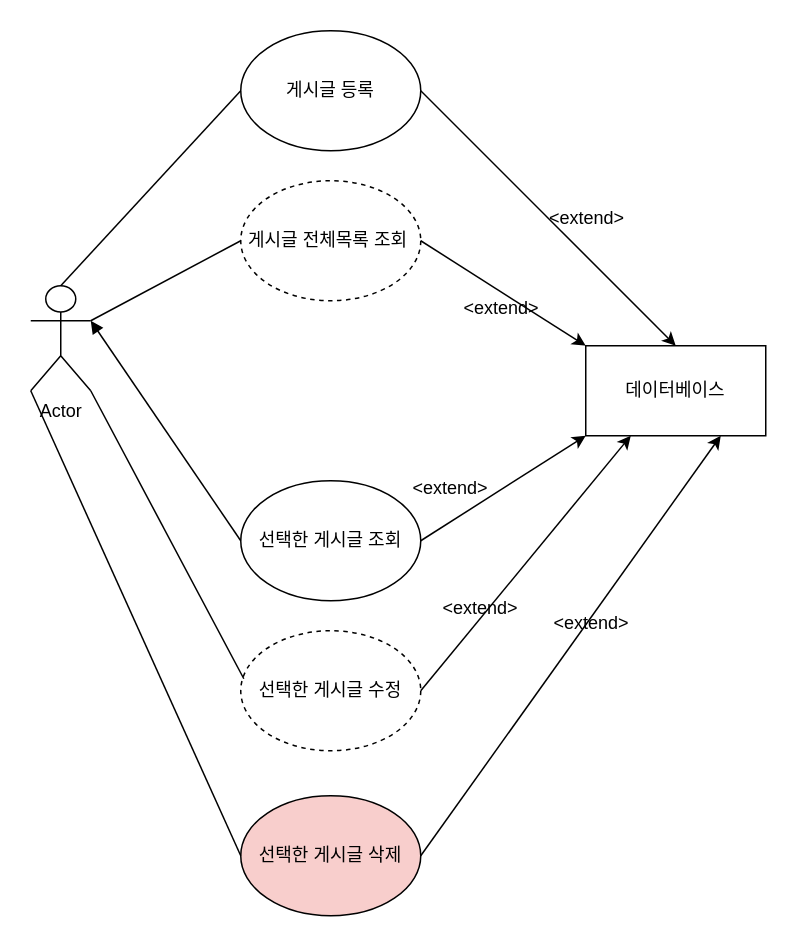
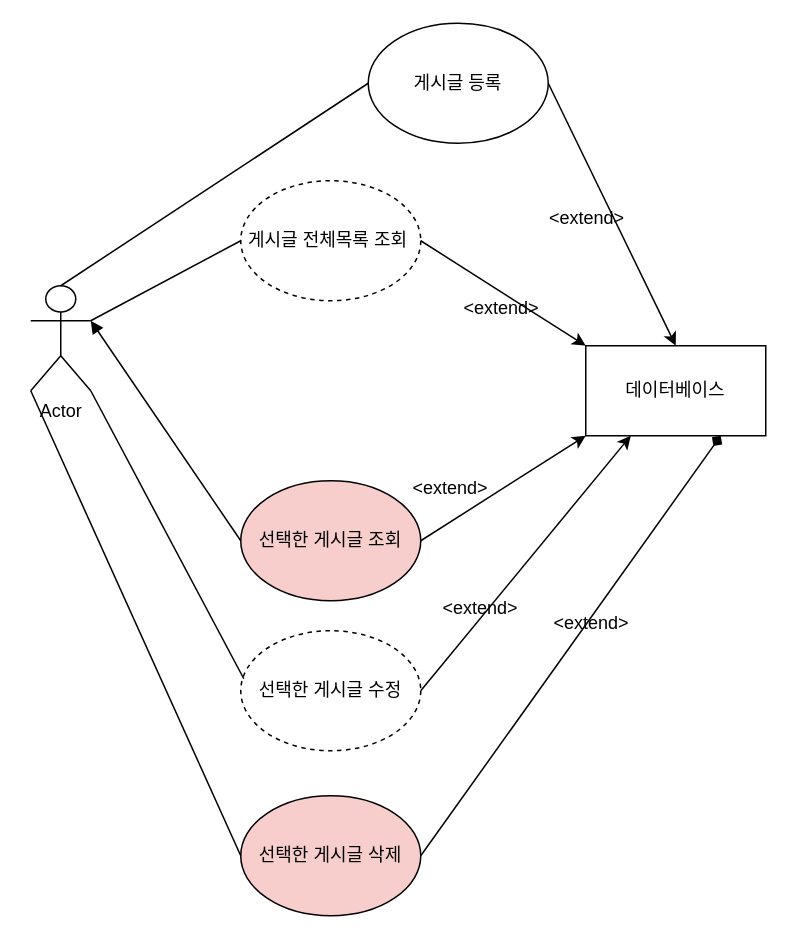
(331, 91) -> (458, 83)
(715, 444) -> (714, 445)
(331, 541) -> (331, 541)
